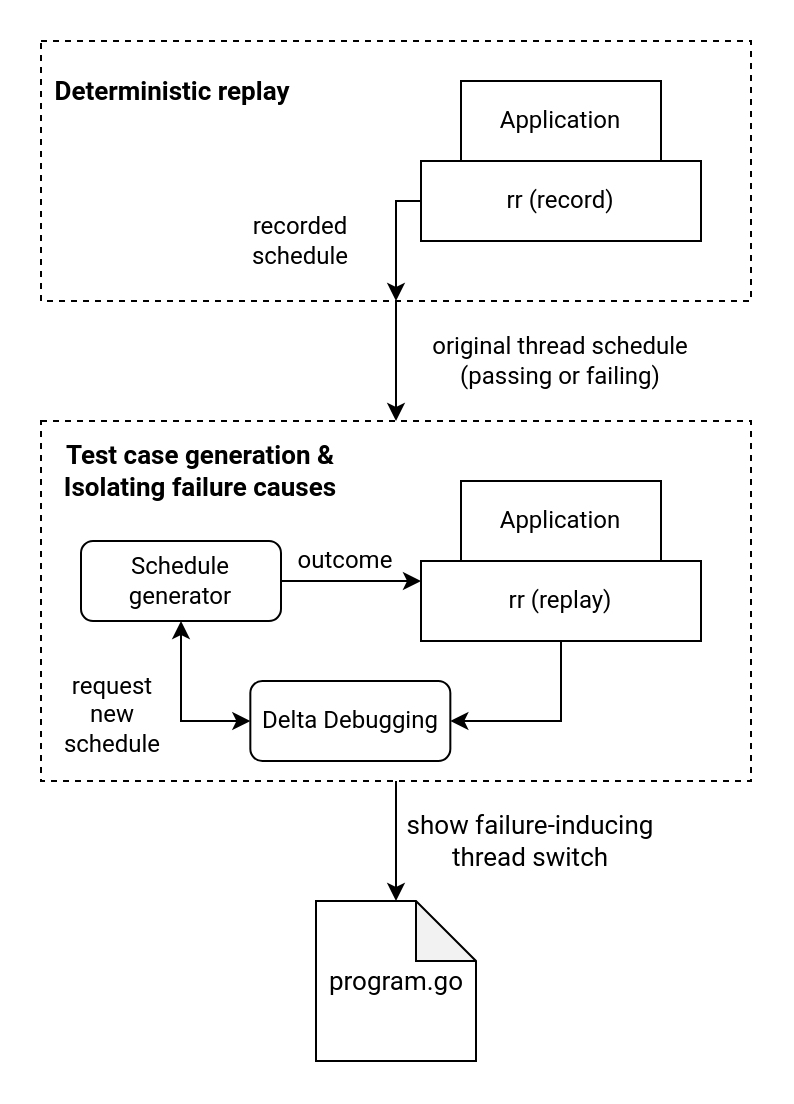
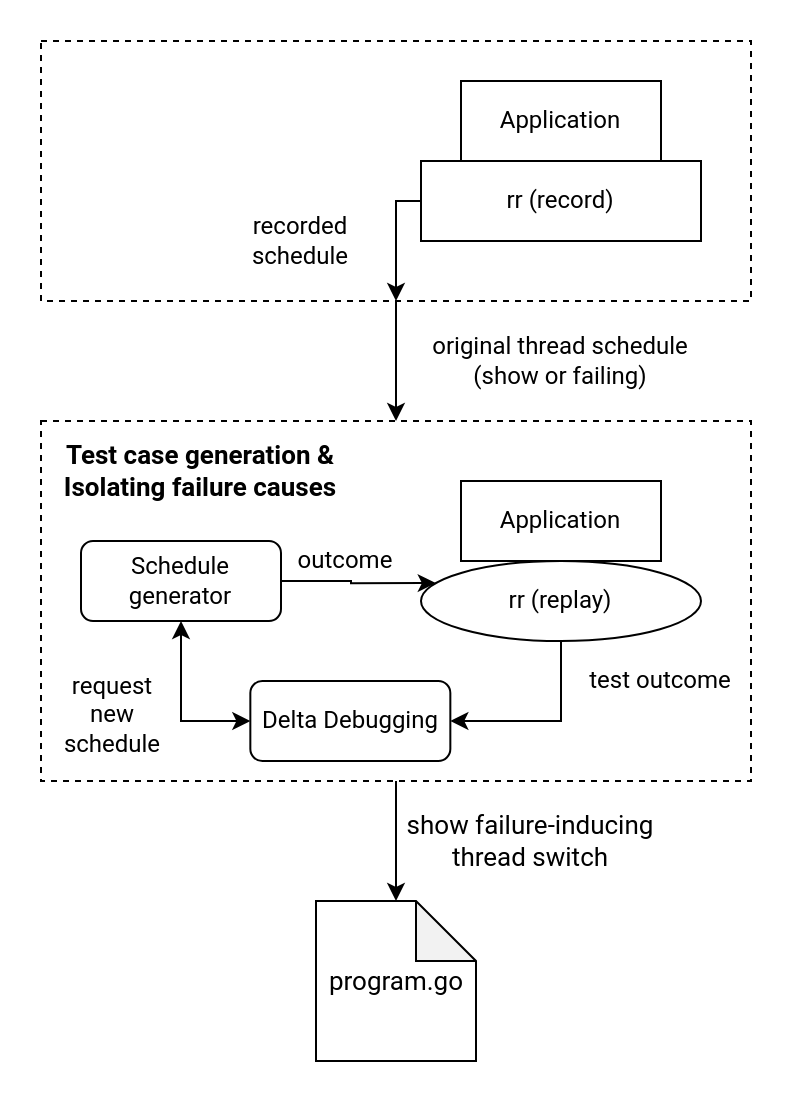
(173, 91) -> none
(561, 361) -> (561, 361)
(561, 601) -> (561, 601)
none -> (661, 681)
